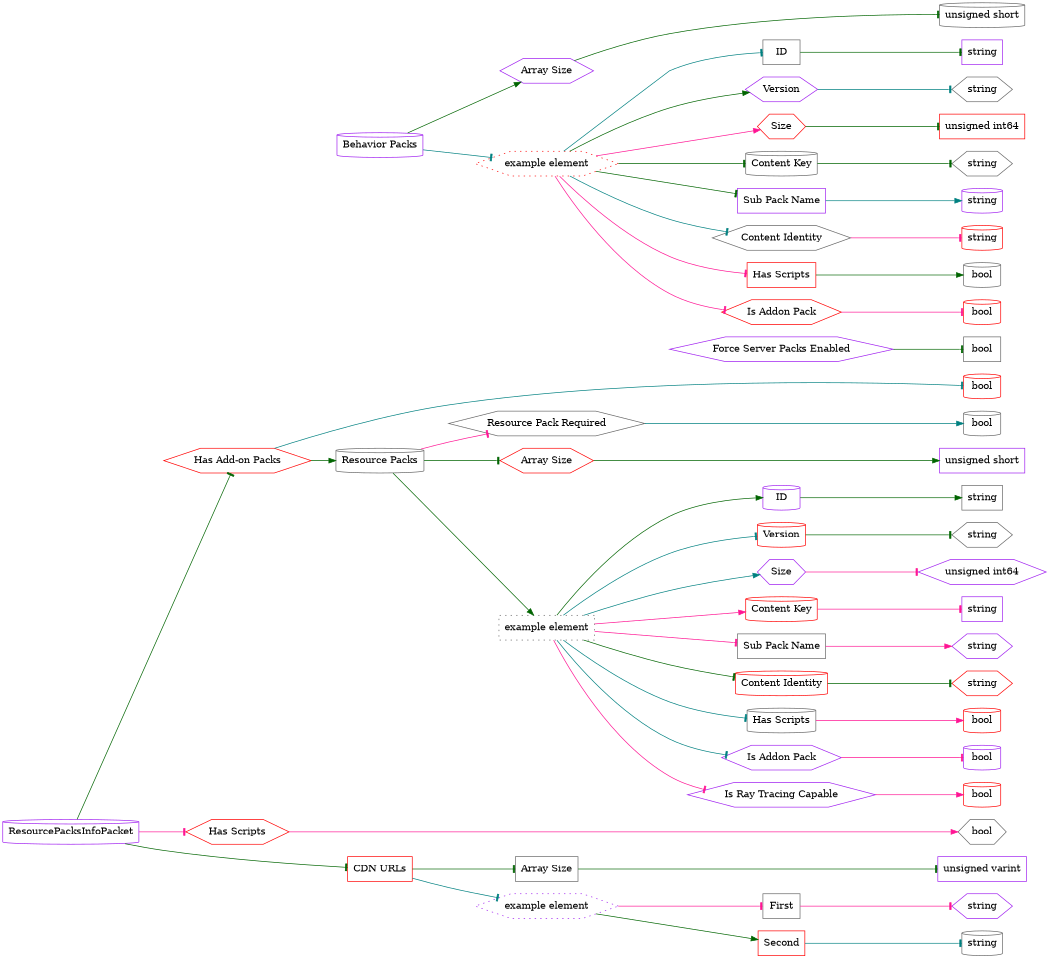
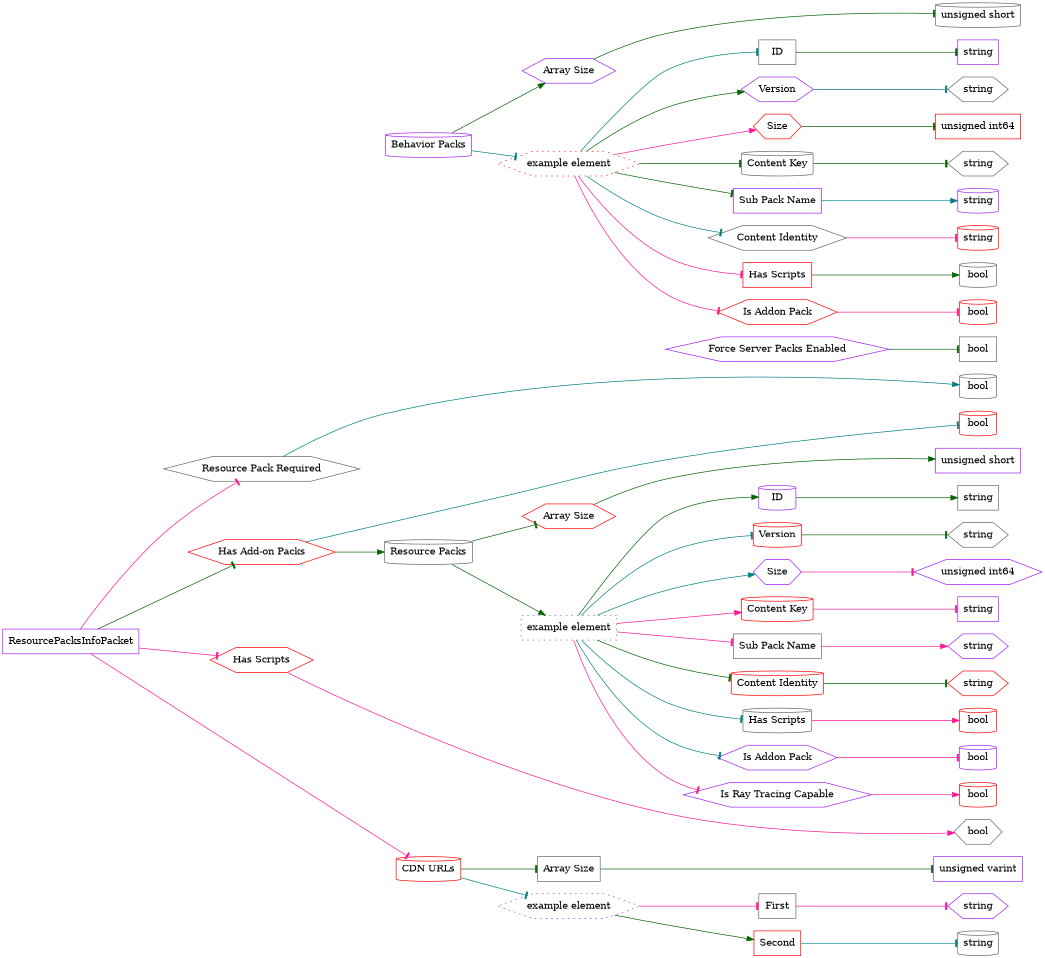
(453, 441) -> (149, 547)
(71, 832) -> (71, 641)
(234, 859) -> (248, 754)
(380, 869) -> (428, 869)
